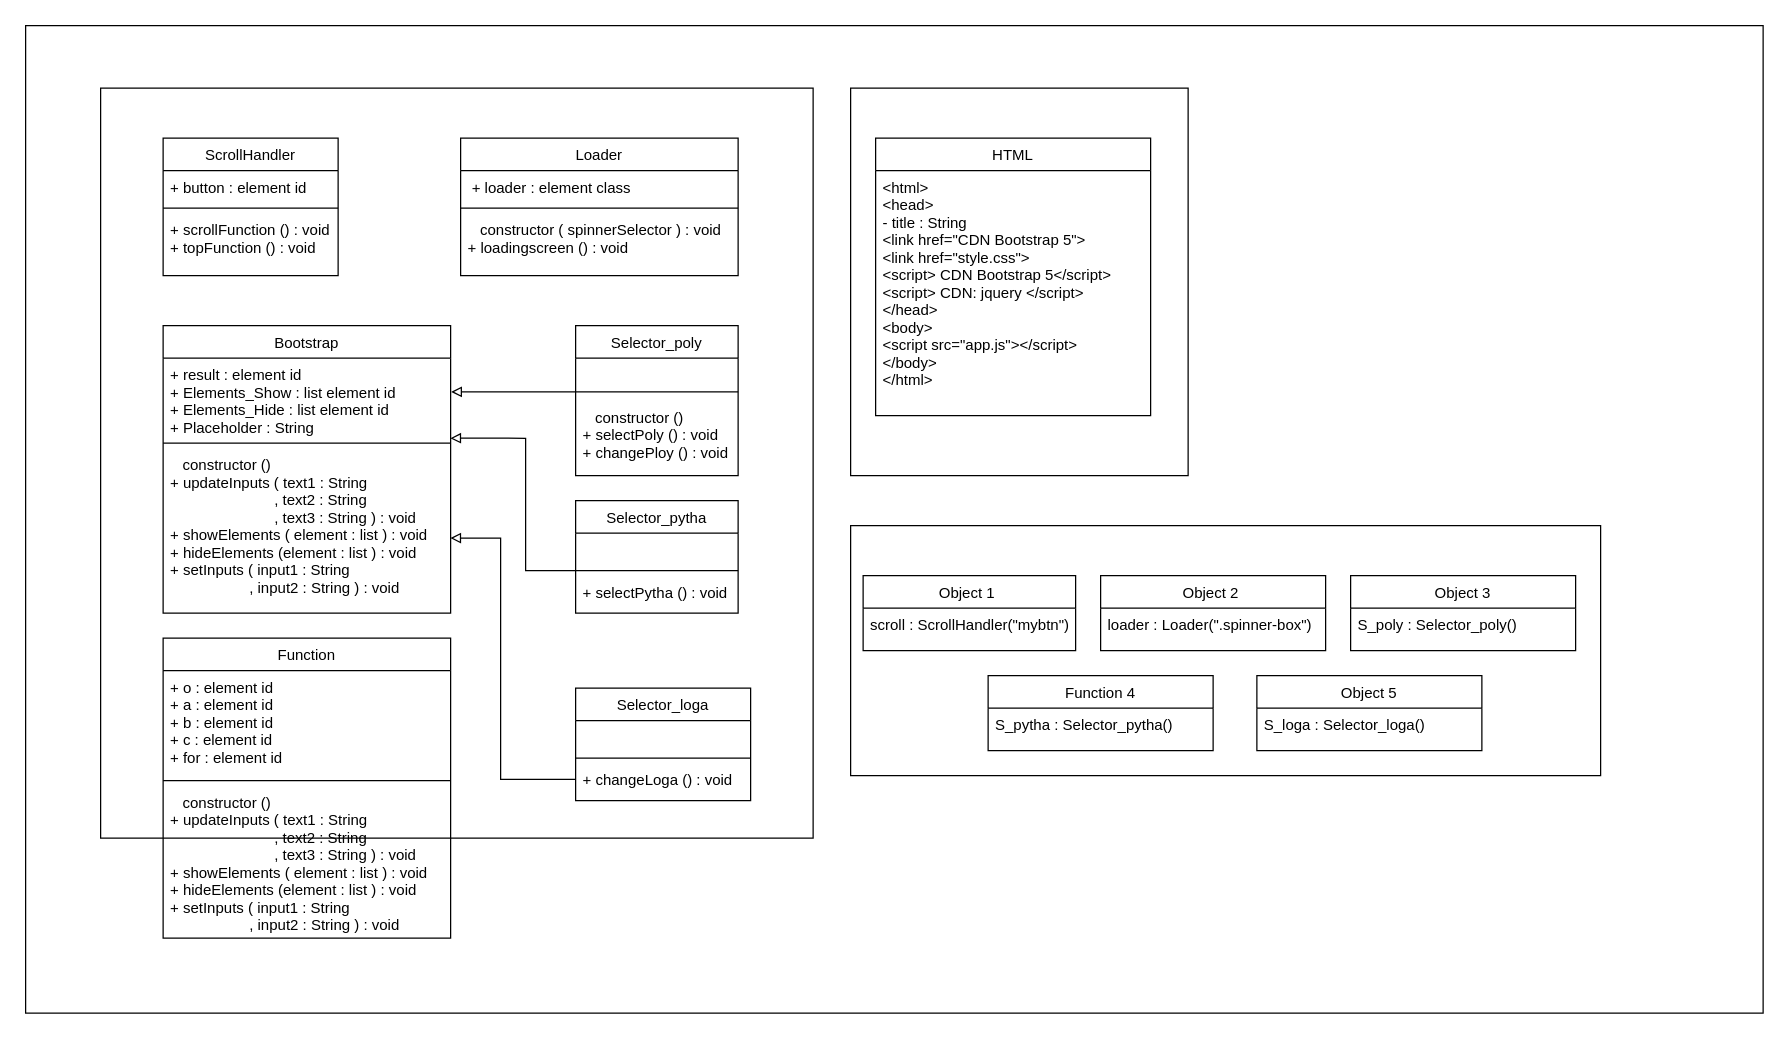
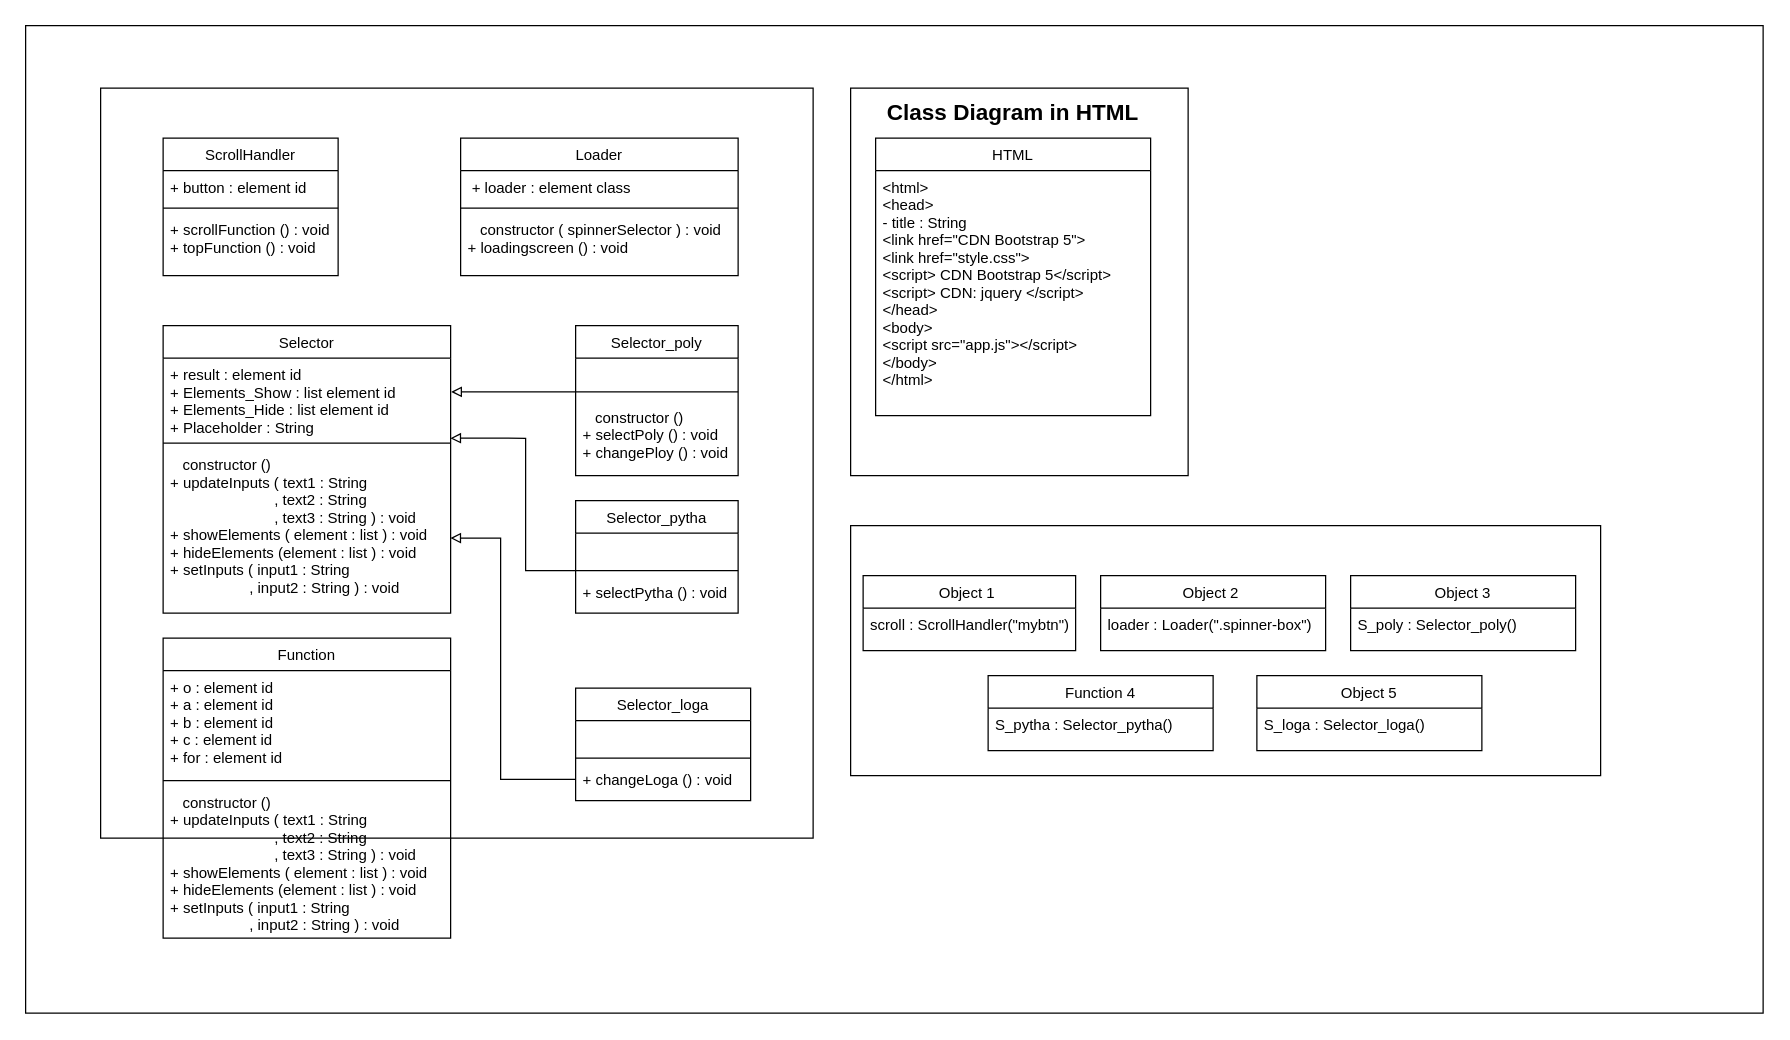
none -> (1013, 113)
(306, 343) -> (306, 343)
